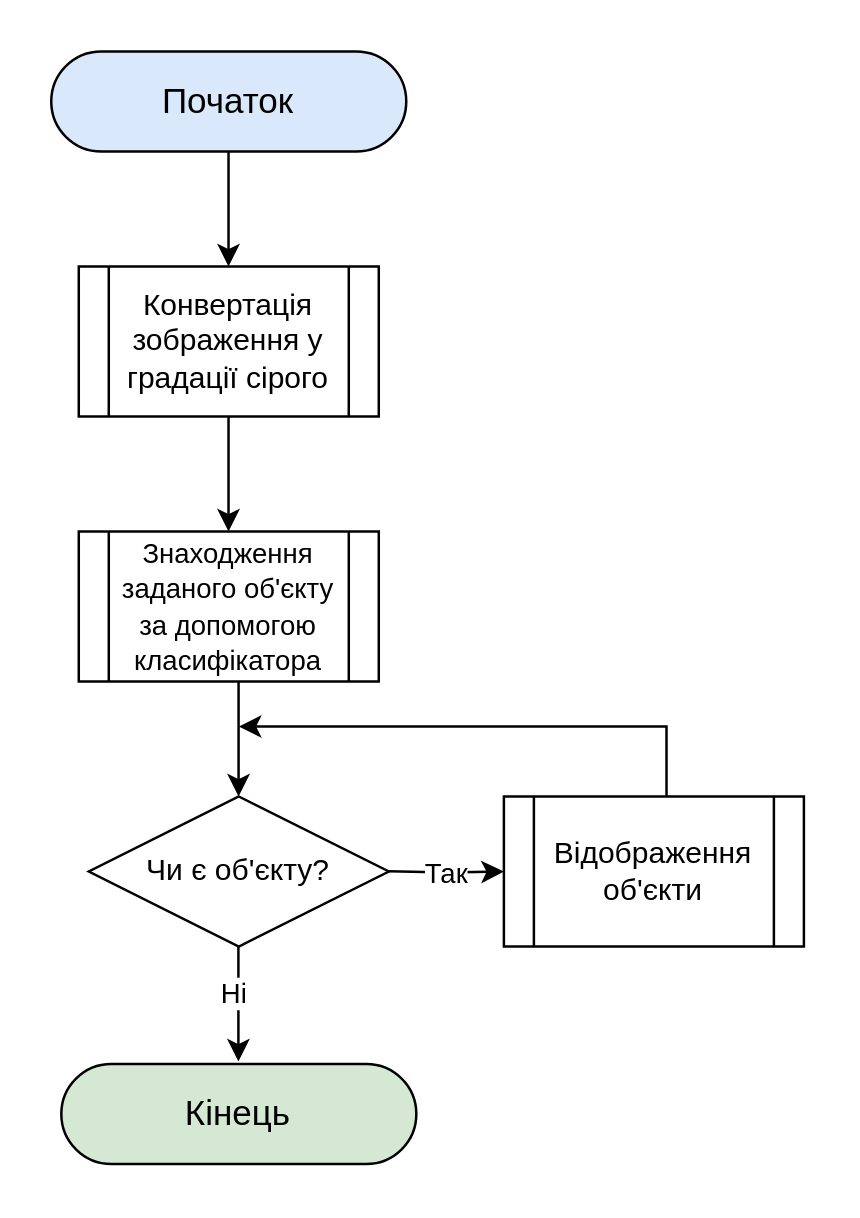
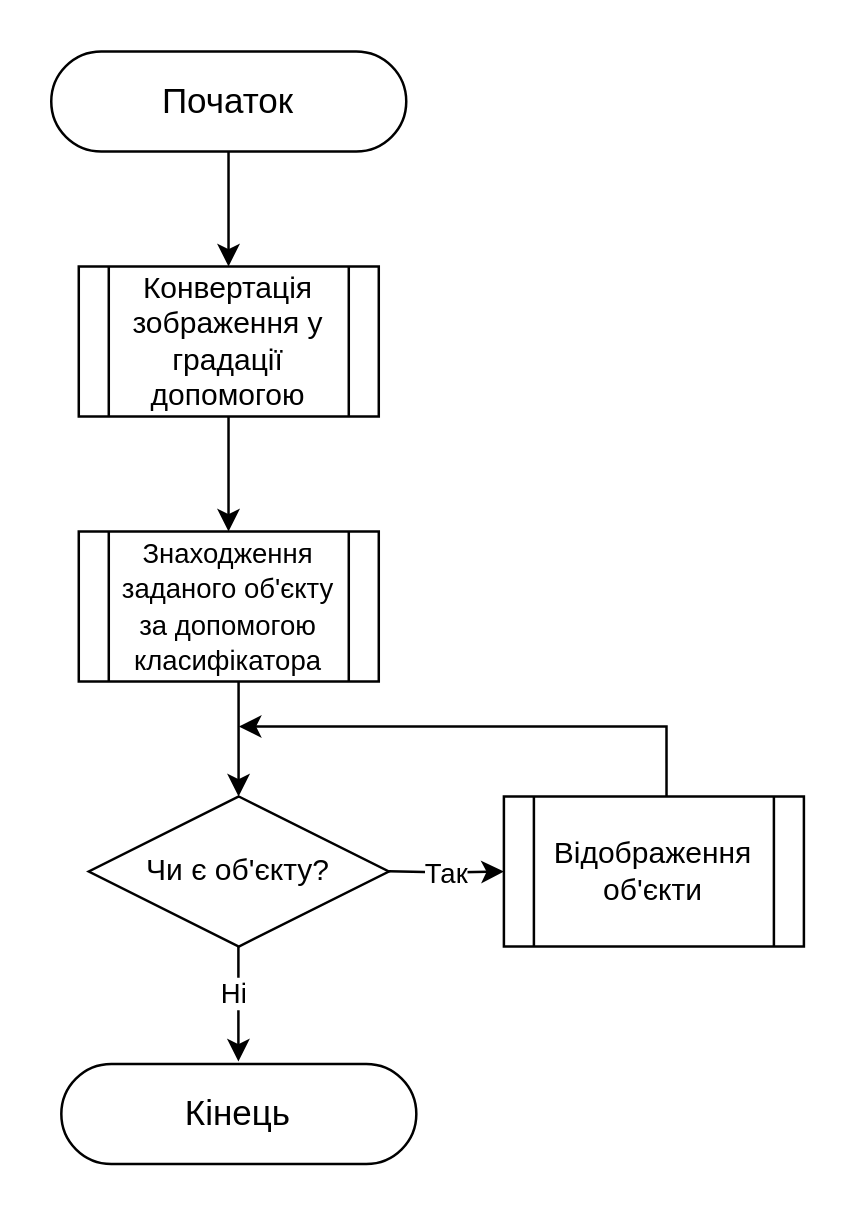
(229, 101) -> (229, 101)
(229, 341) -> (229, 341)
(239, 1114) -> (239, 1114)
